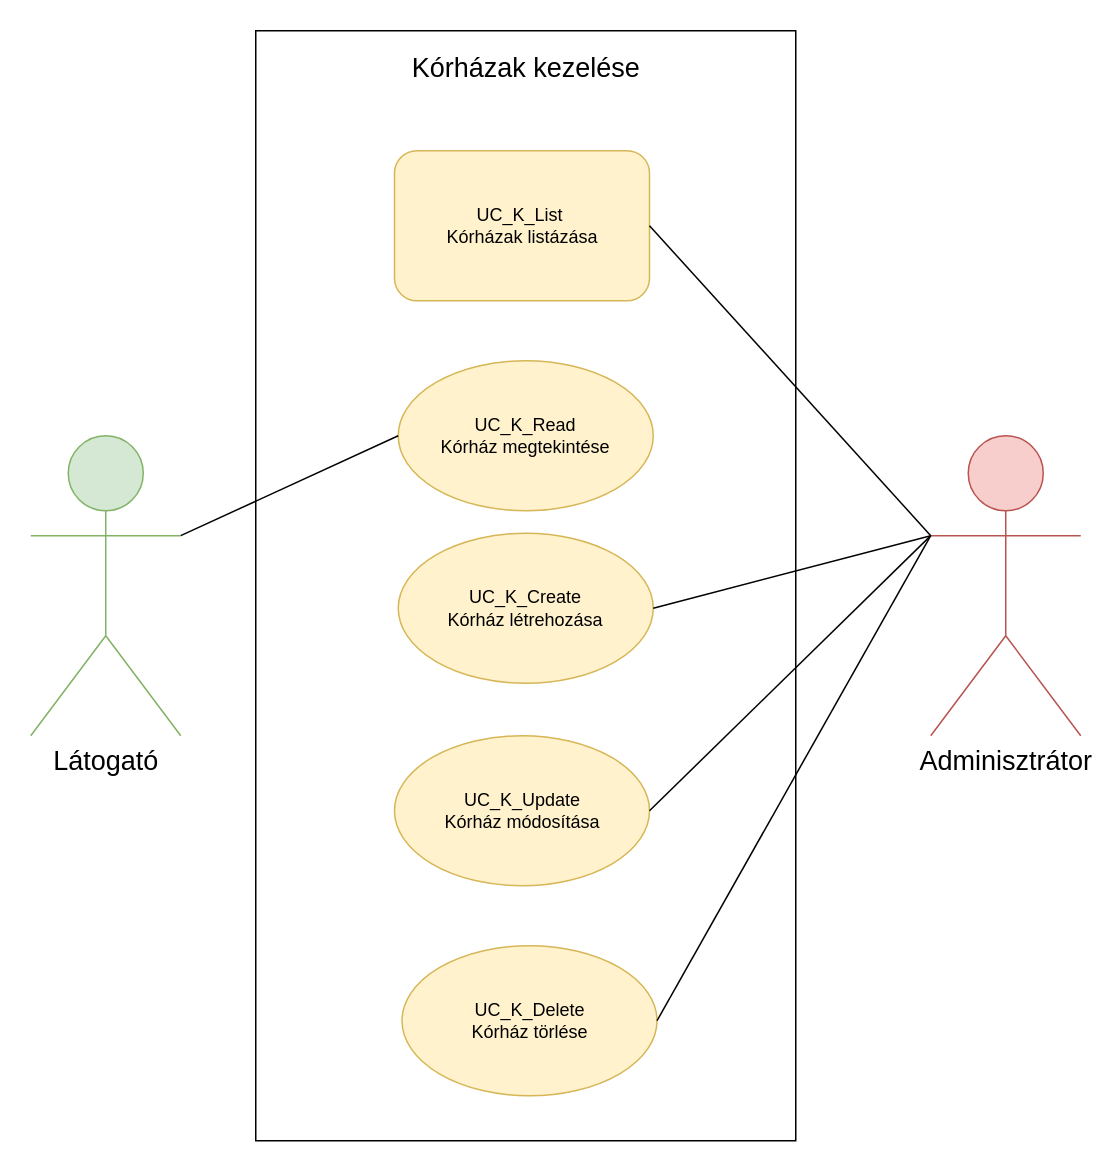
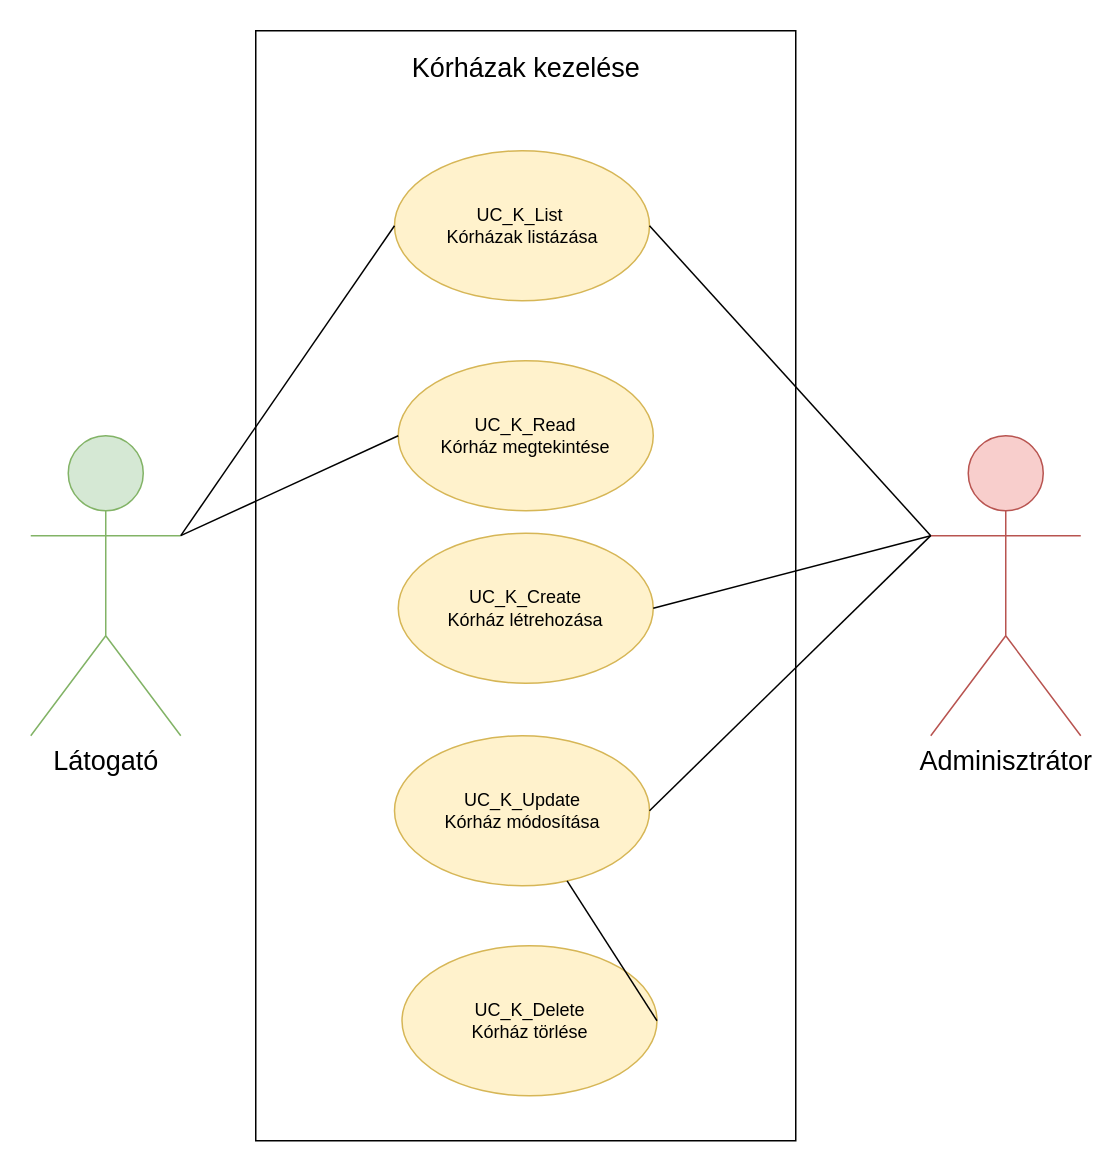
(522, 226) -> (522, 226)
none -> (289, 378)
(793, 780) -> (612, 951)
